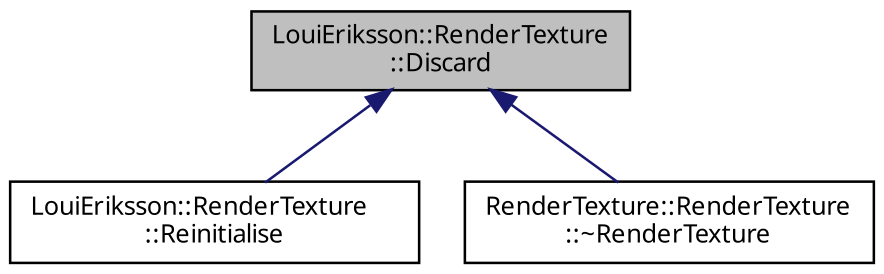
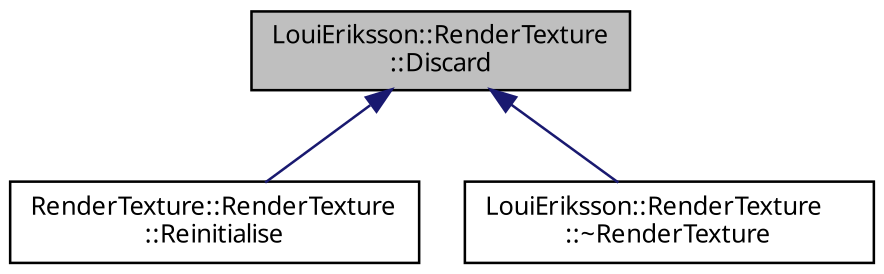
(215, 222) -> (215, 222)
(669, 222) -> (669, 222)
